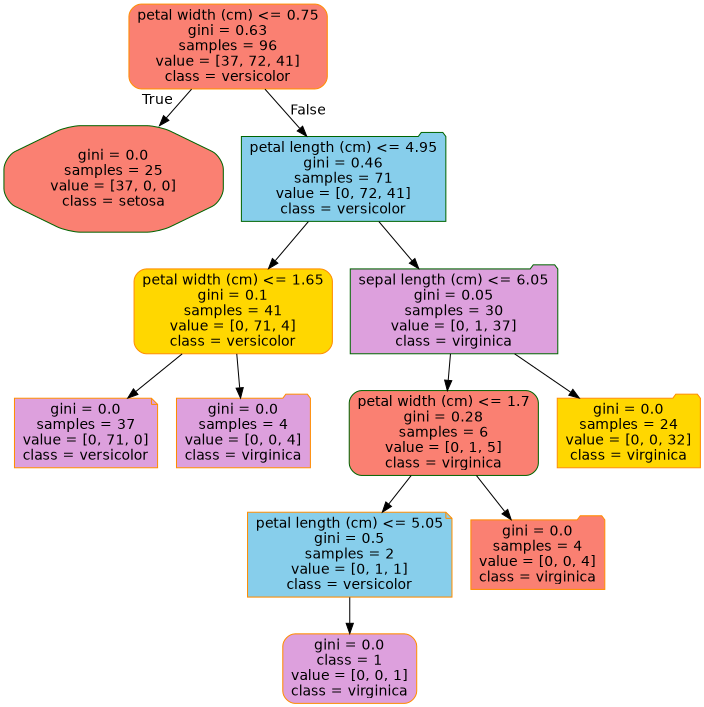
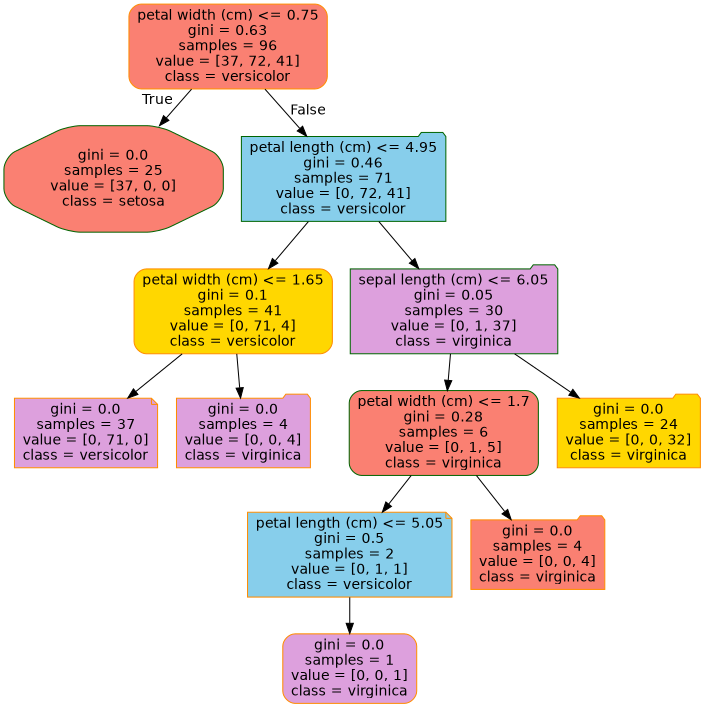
(350, 669) -> (350, 669)
